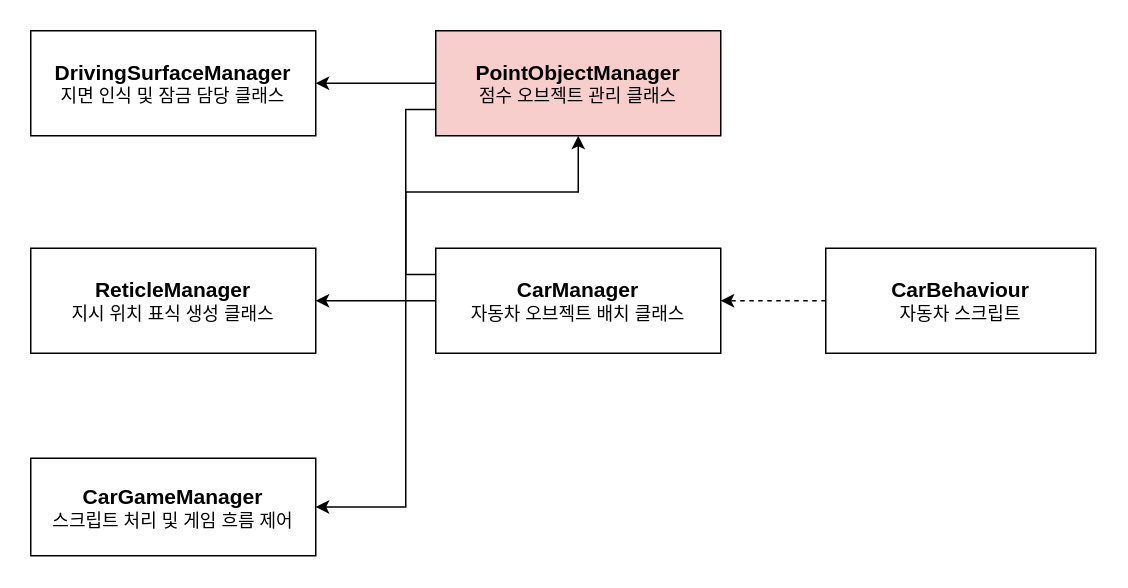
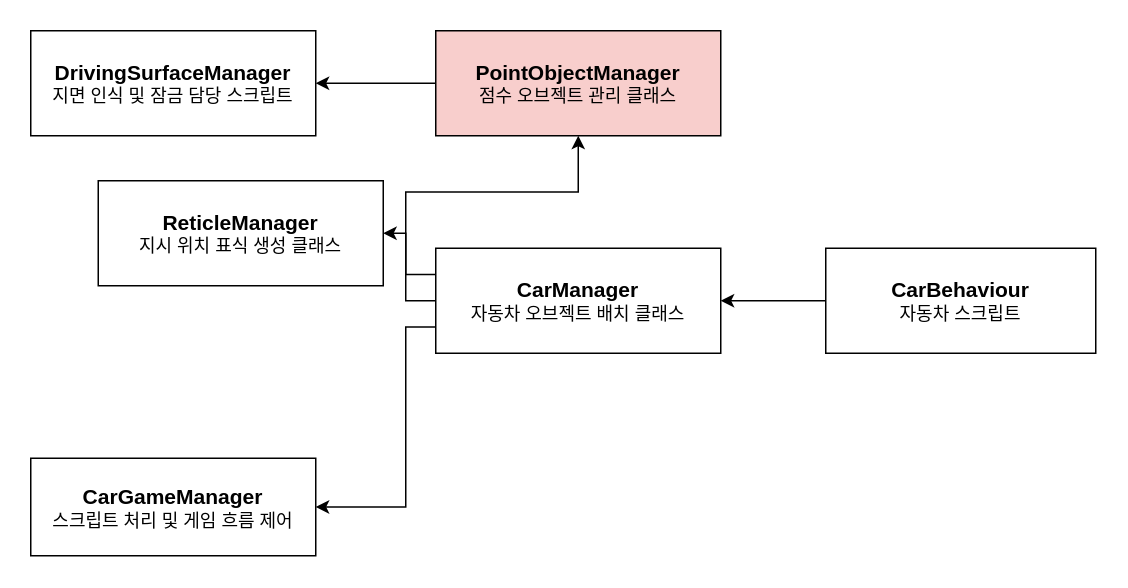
(173, 83) -> (173, 83)
(406, 135) -> none
(173, 301) -> (241, 233)
(779, 301) -> (779, 301)
none -> (422, 327)
